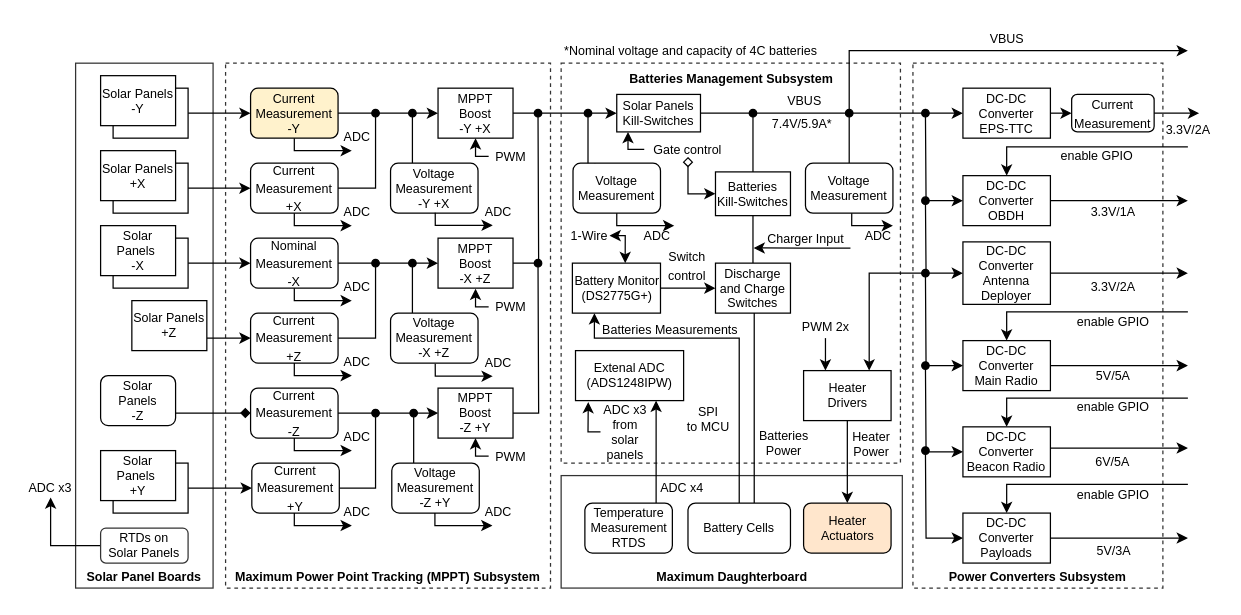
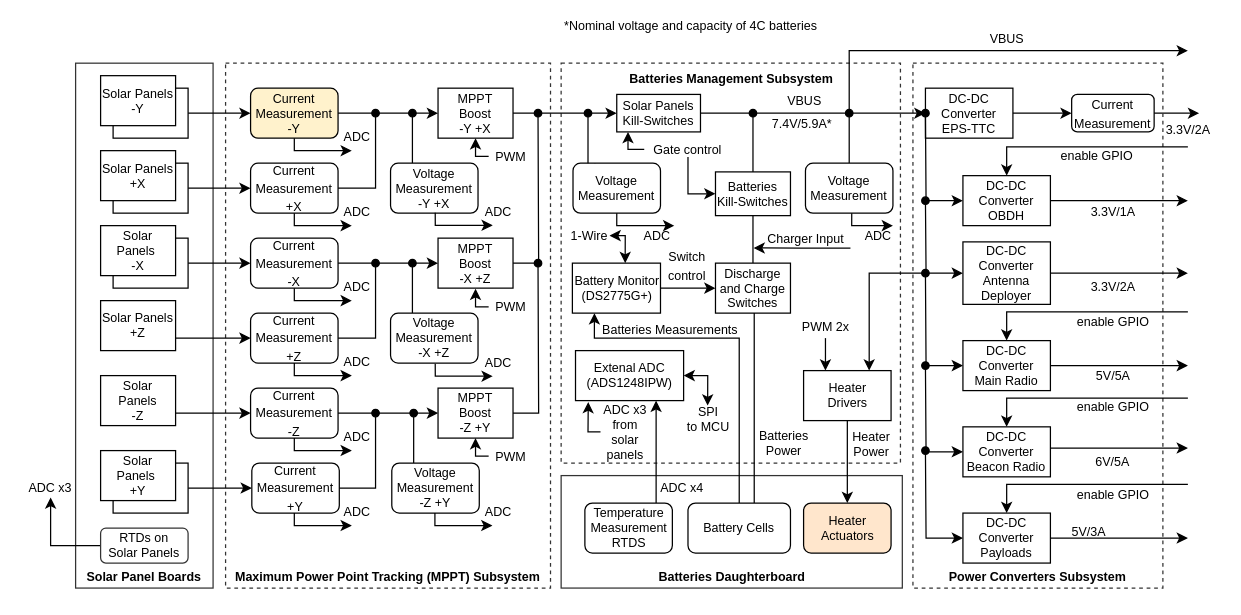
(691, 51) -> (691, 26)
(1007, 113) -> (969, 113)
(688, 167) -> (688, 162)
(294, 263) -> (294, 263)
(169, 326) -> (138, 326)
none -> (708, 379)
(138, 401) -> (138, 401)
(240, 413) -> (241, 413)
(1114, 551) -> (1089, 532)
(733, 577) -> (733, 577)
